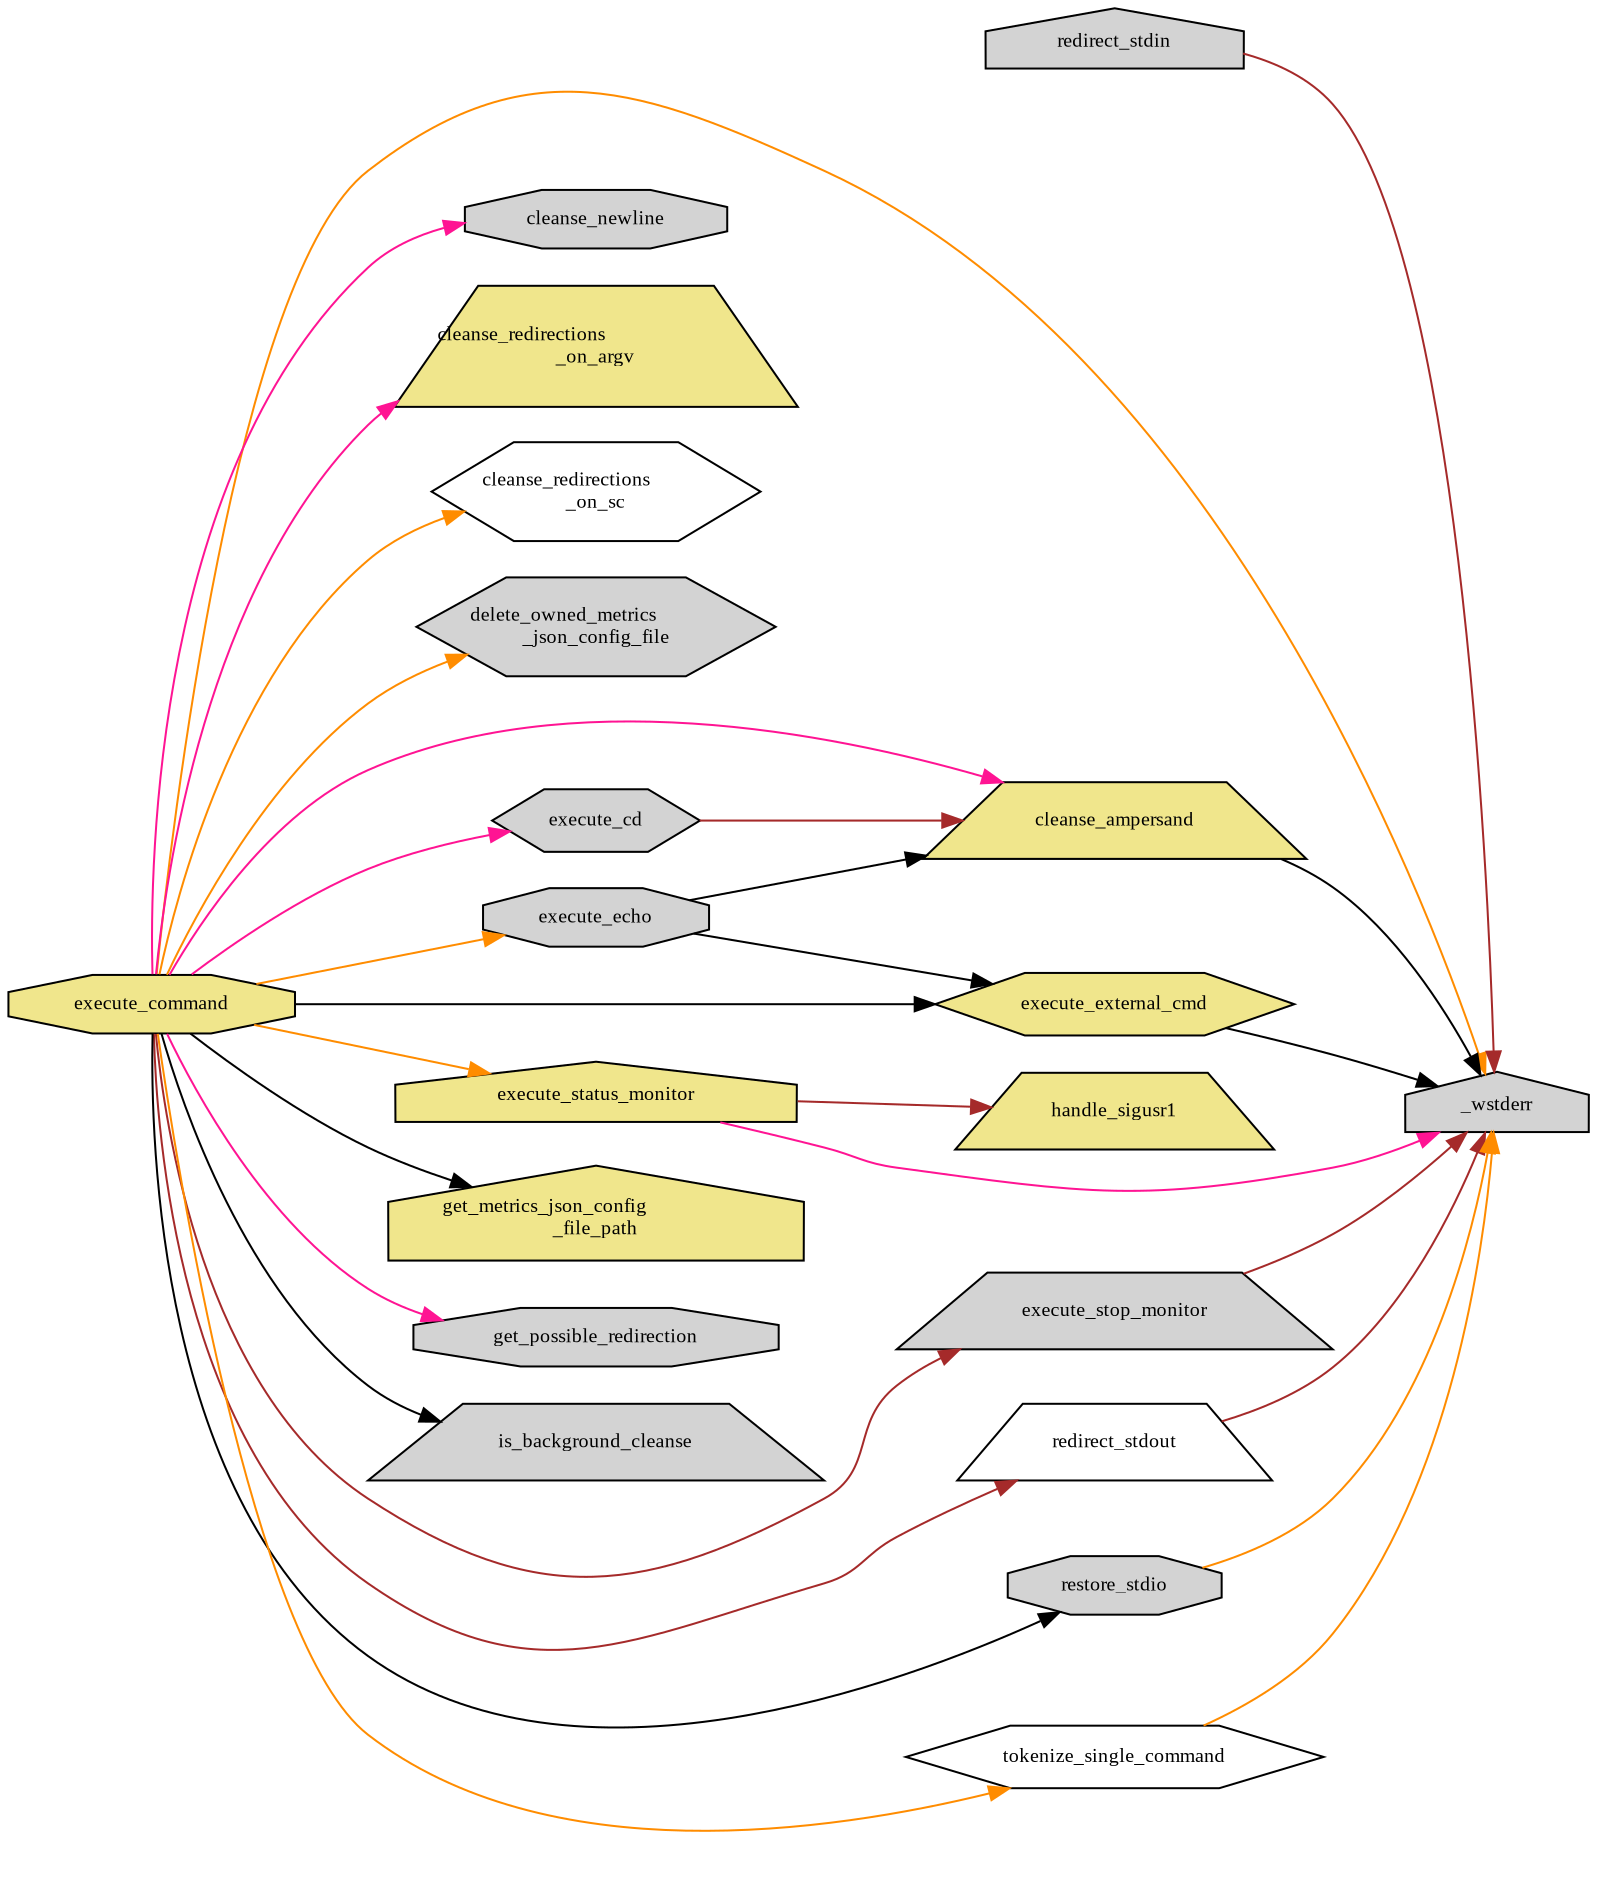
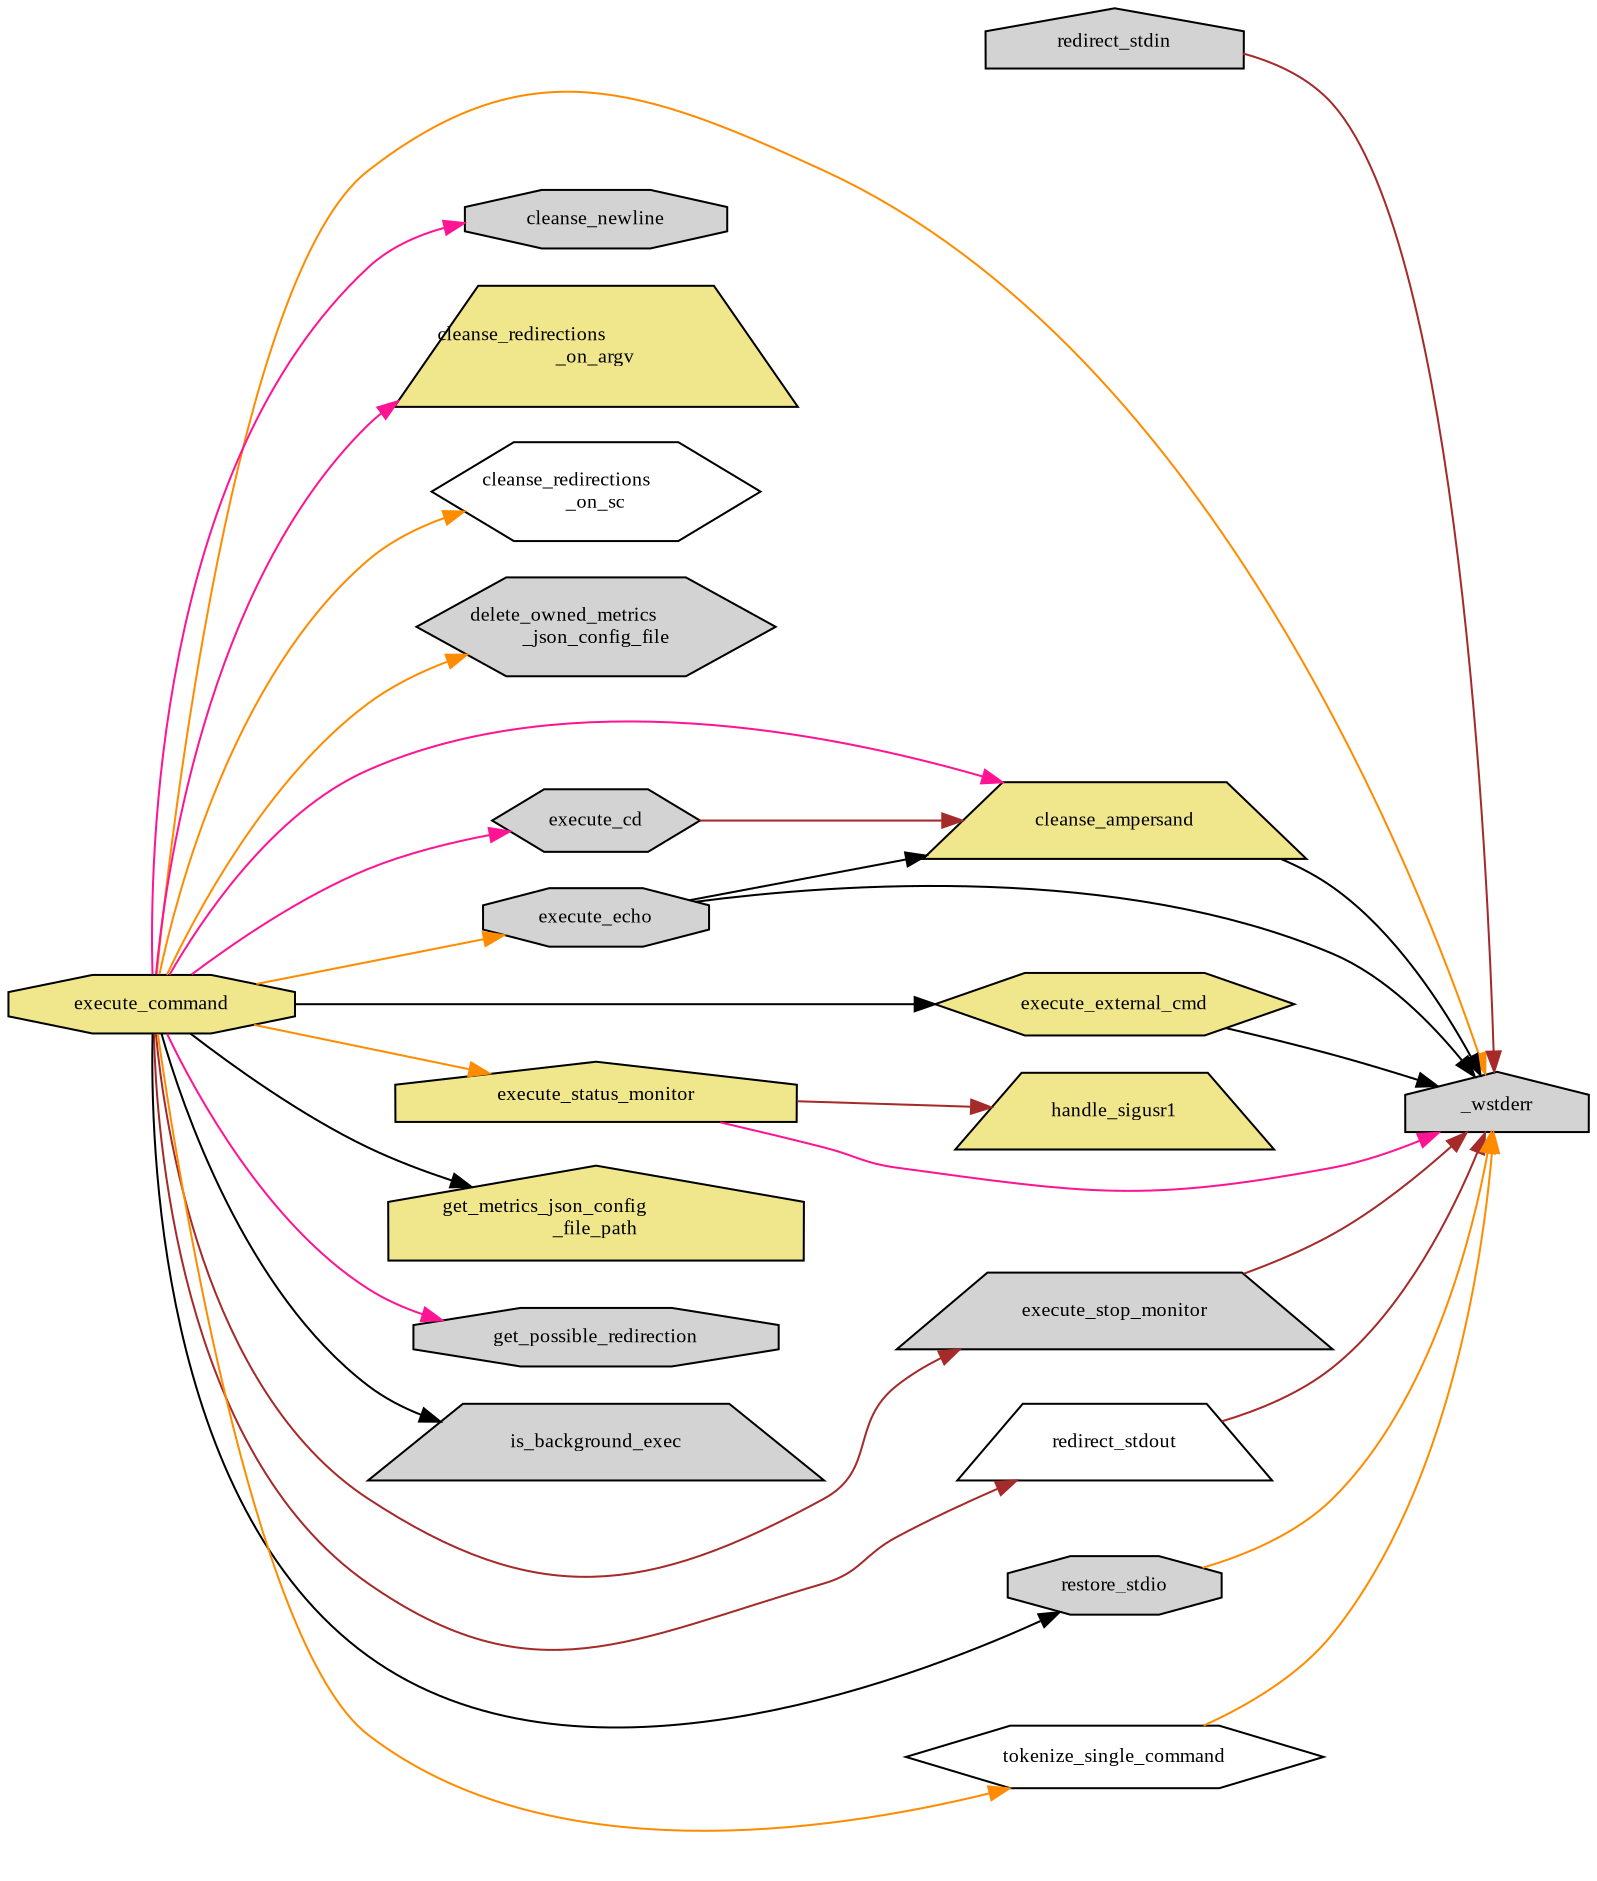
(833, 957) -> (1102, 896)
(596, 1442) -> (596, 1442)
